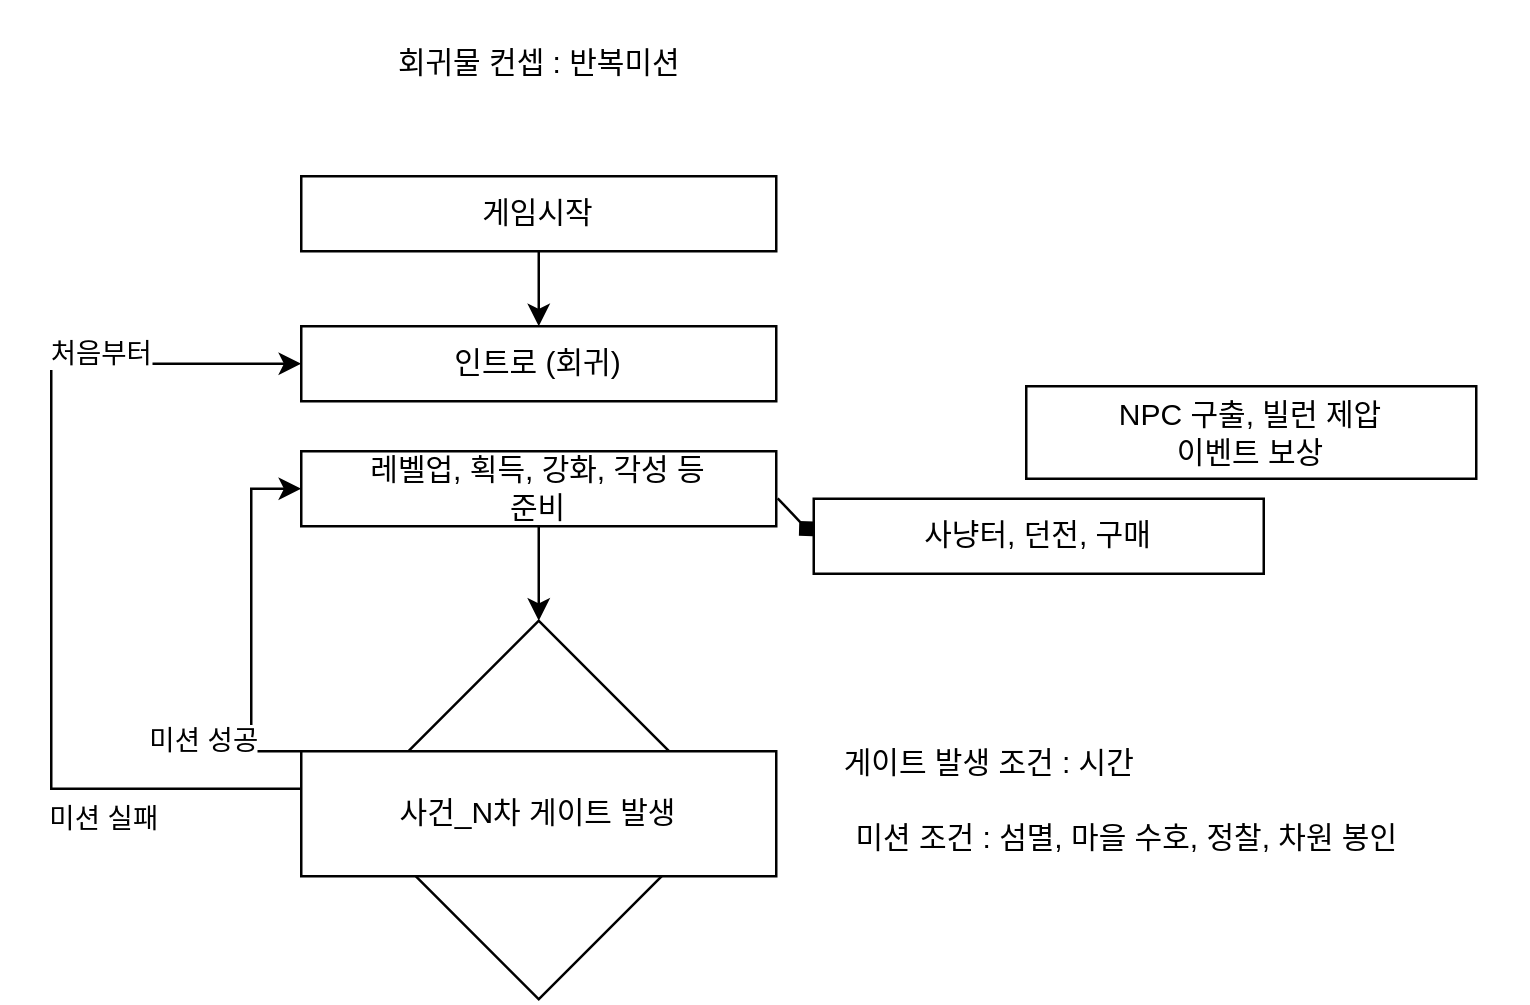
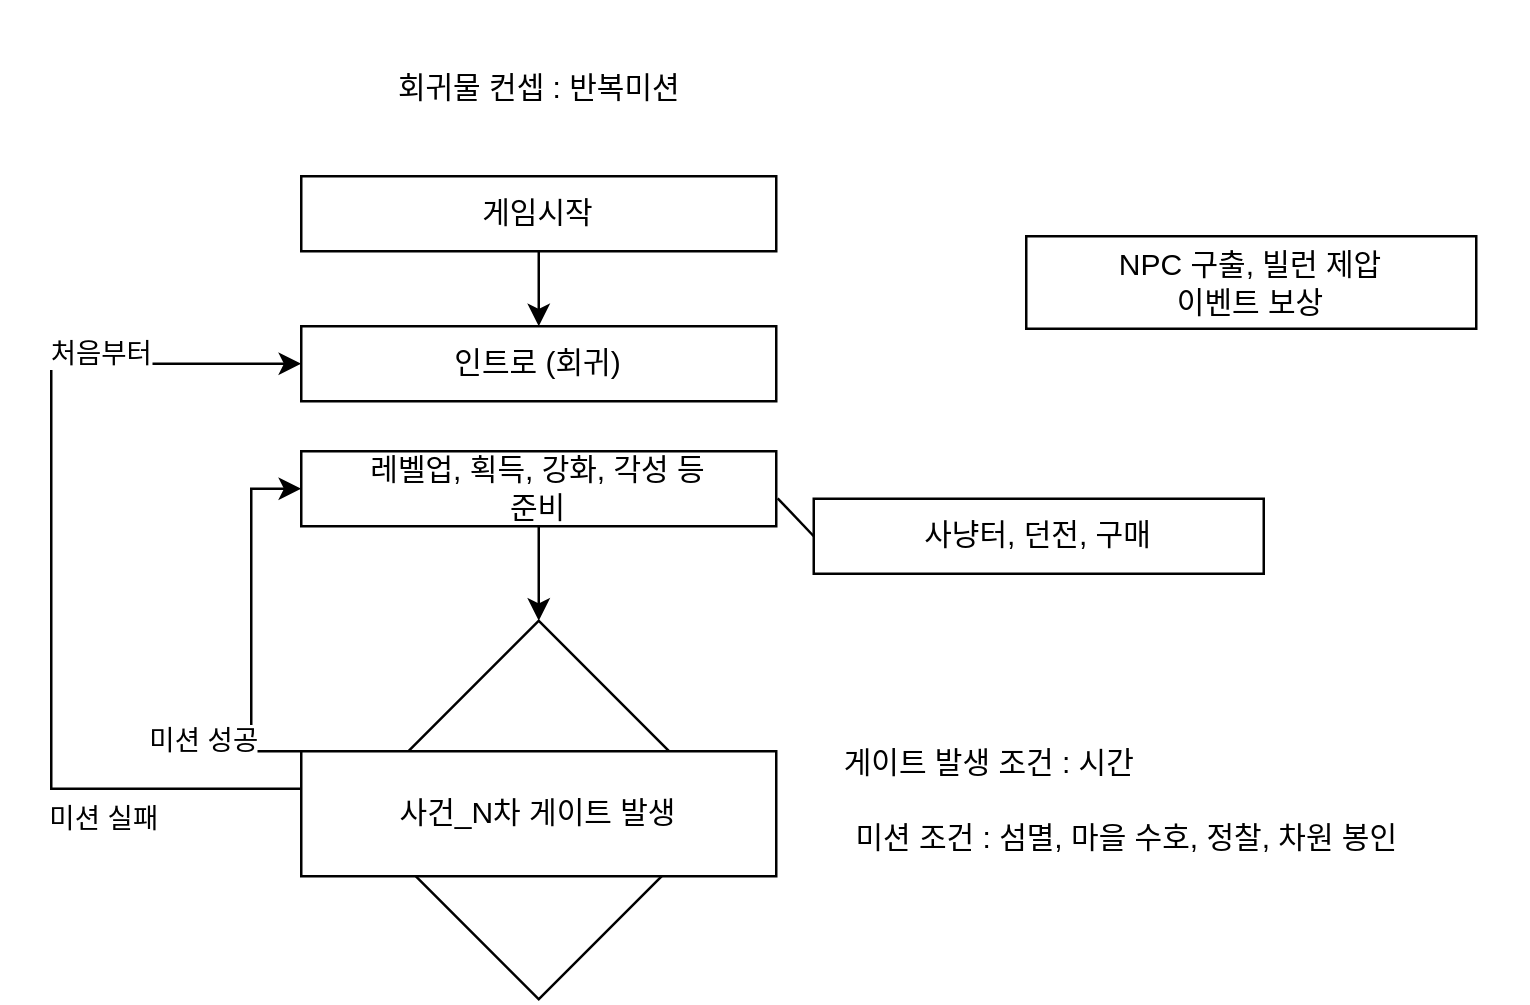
(539, 64) -> (539, 89)
(1251, 433) -> (1251, 283)
(800, 522) -> (805, 527)
